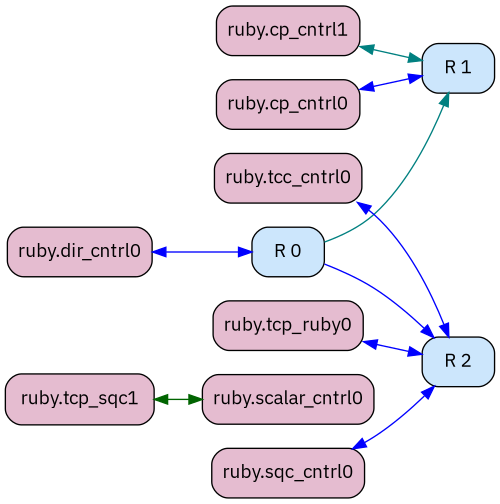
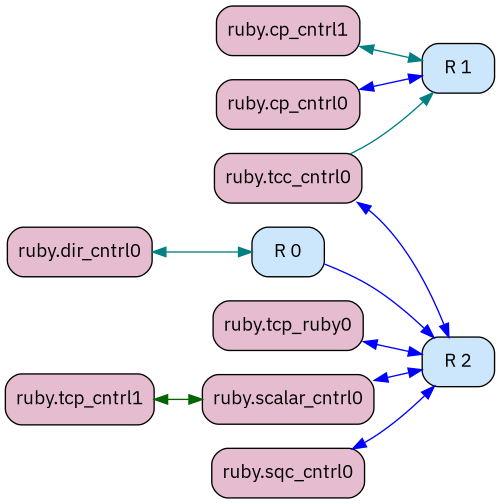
(399, 187) -> (389, 131)
(202, 252) -> (202, 252)
none -> (398, 375)
(80, 399) -> (80, 399)
